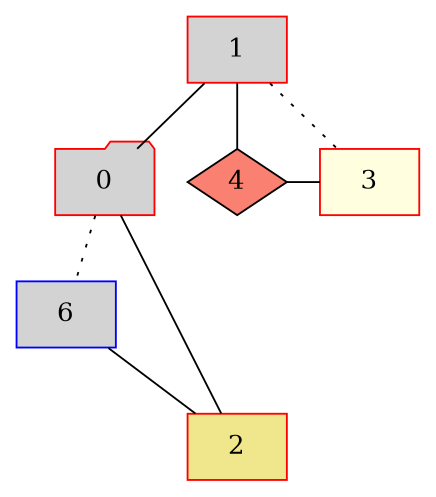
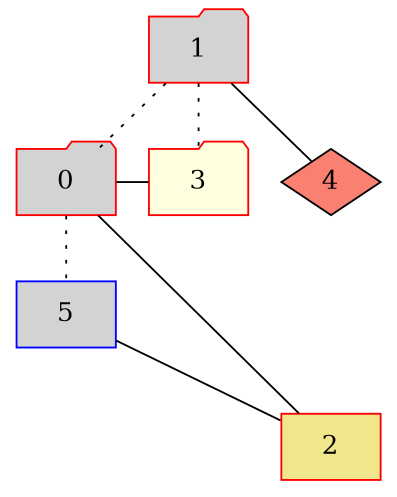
(237, 50) -> (199, 50)
(171, 116) -> (142, 106)
(303, 182) -> (132, 182)
(370, 182) -> (199, 182)
(66, 314) -> (66, 314)
